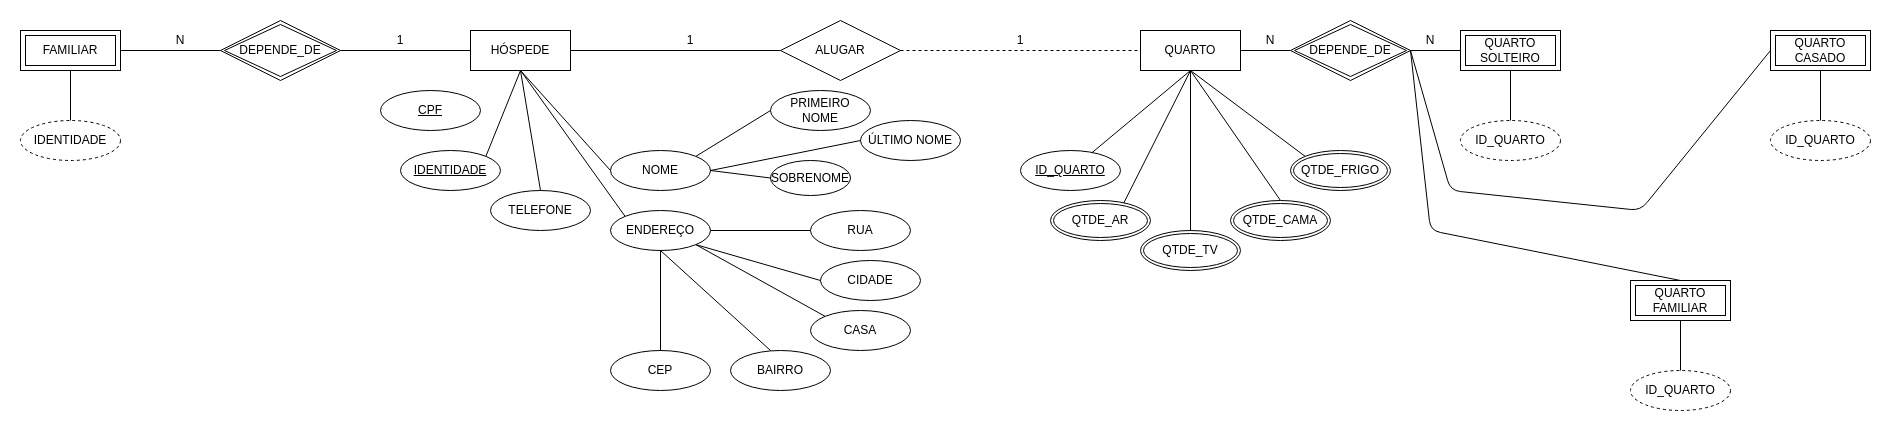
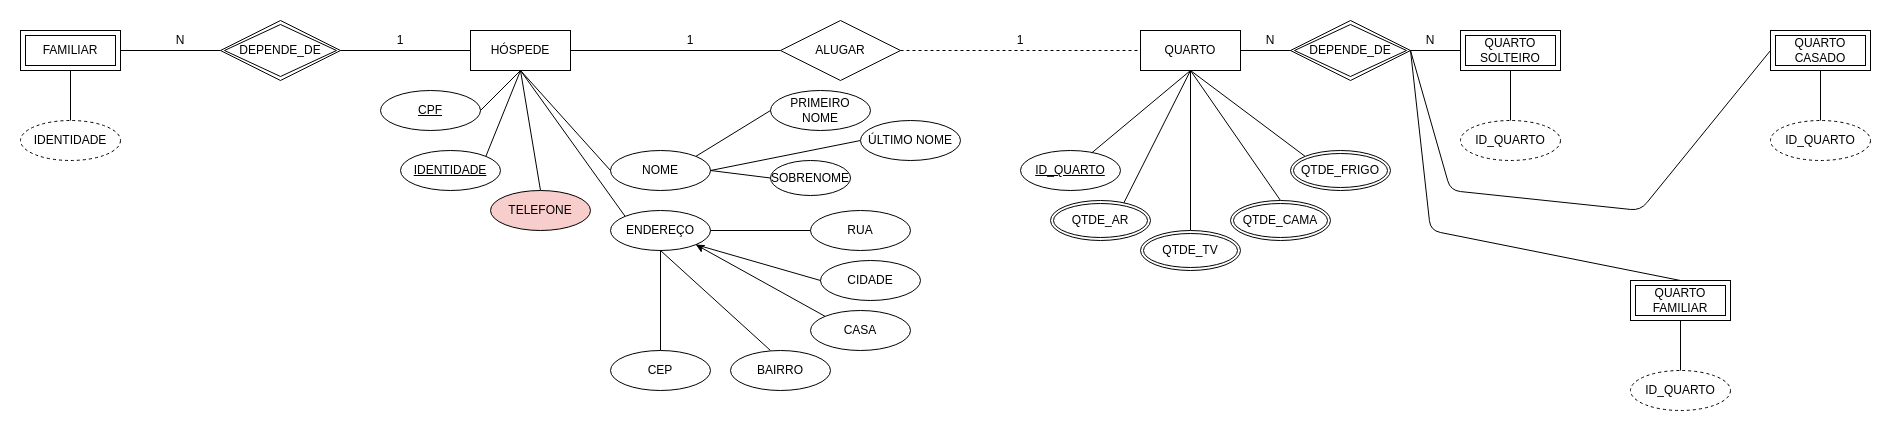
none -> (498, 93)
(541, 211) -> (541, 211)
(701, 248) -> (702, 248)
